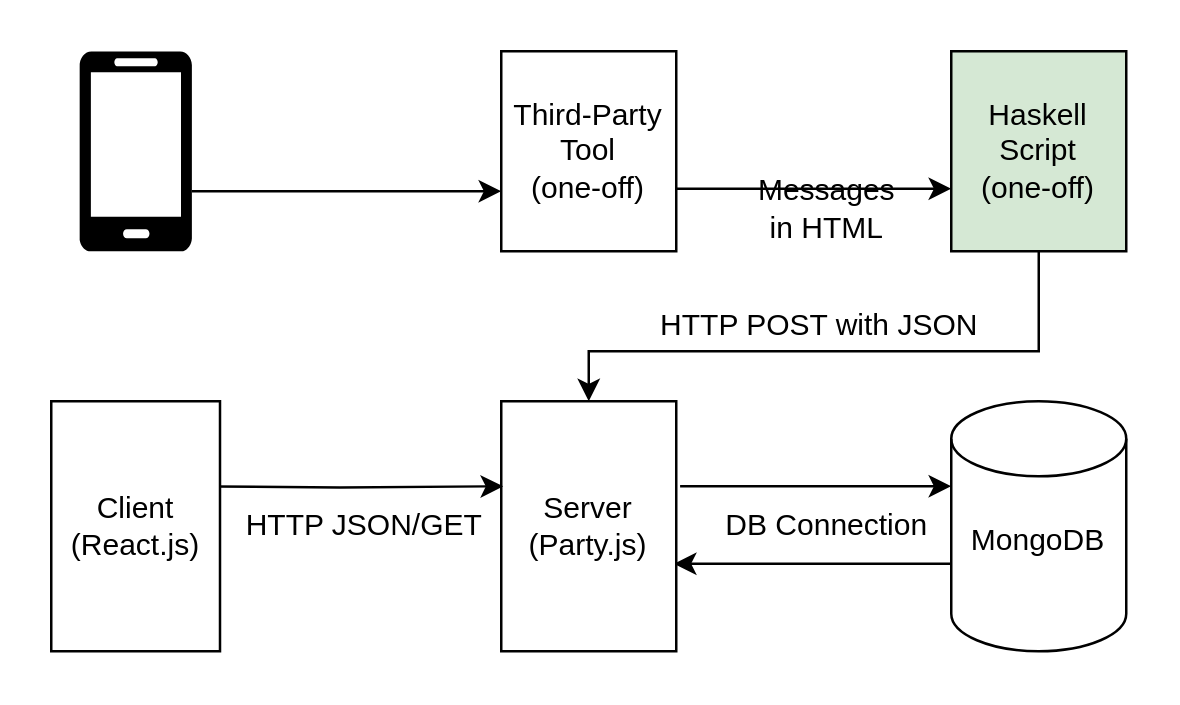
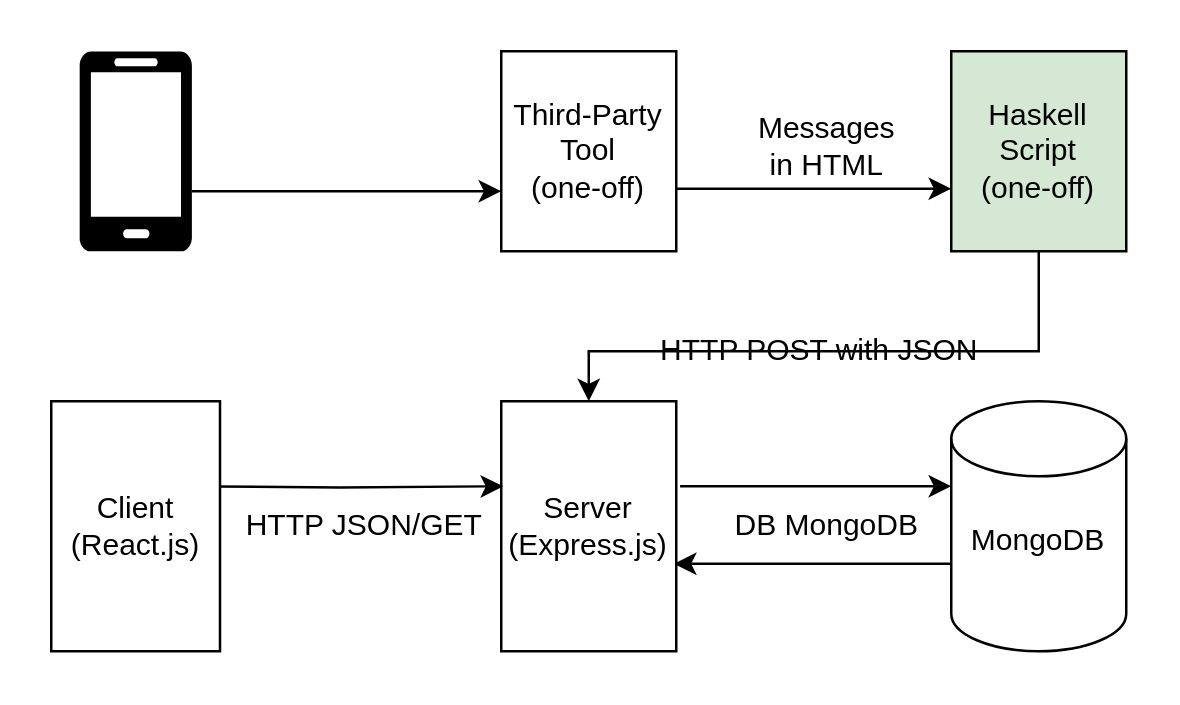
(826, 209) -> (826, 146)
(819, 326) -> (819, 351)
(589, 526) -> (589, 526)
(828, 526) -> (828, 526)
